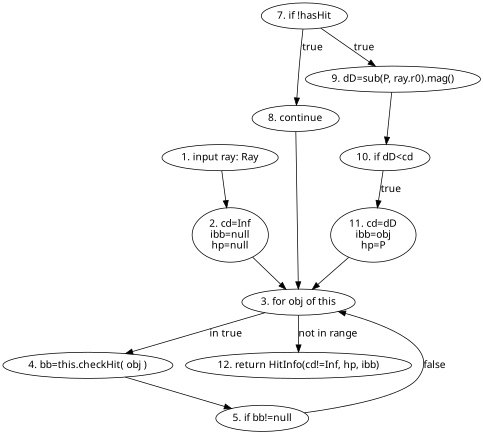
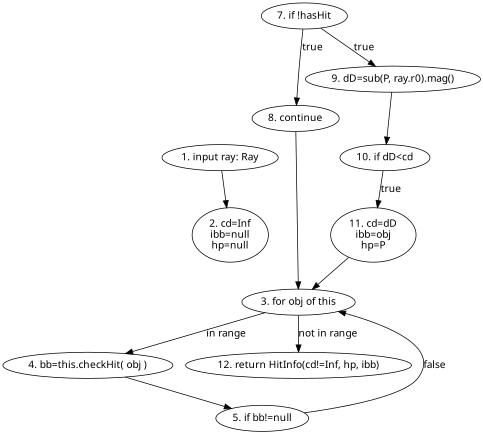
(267, 271) -> none
(226, 334) -> (226, 334)
